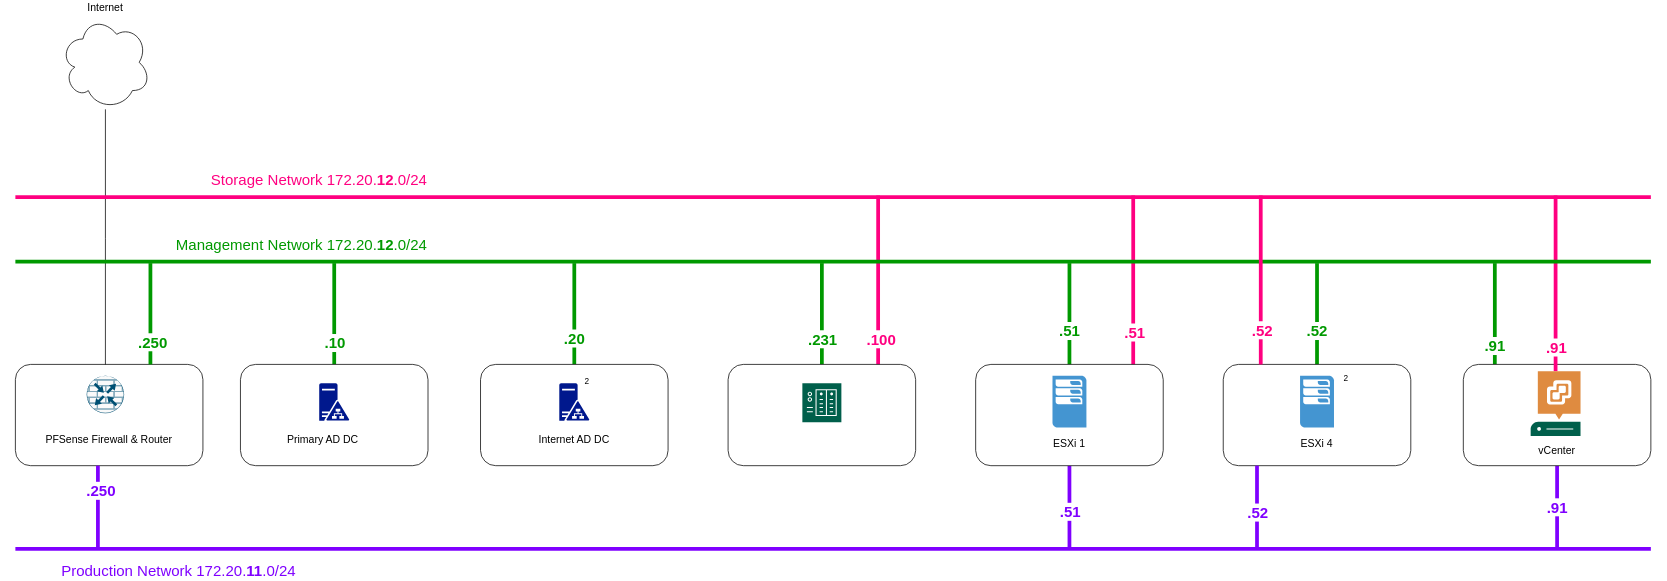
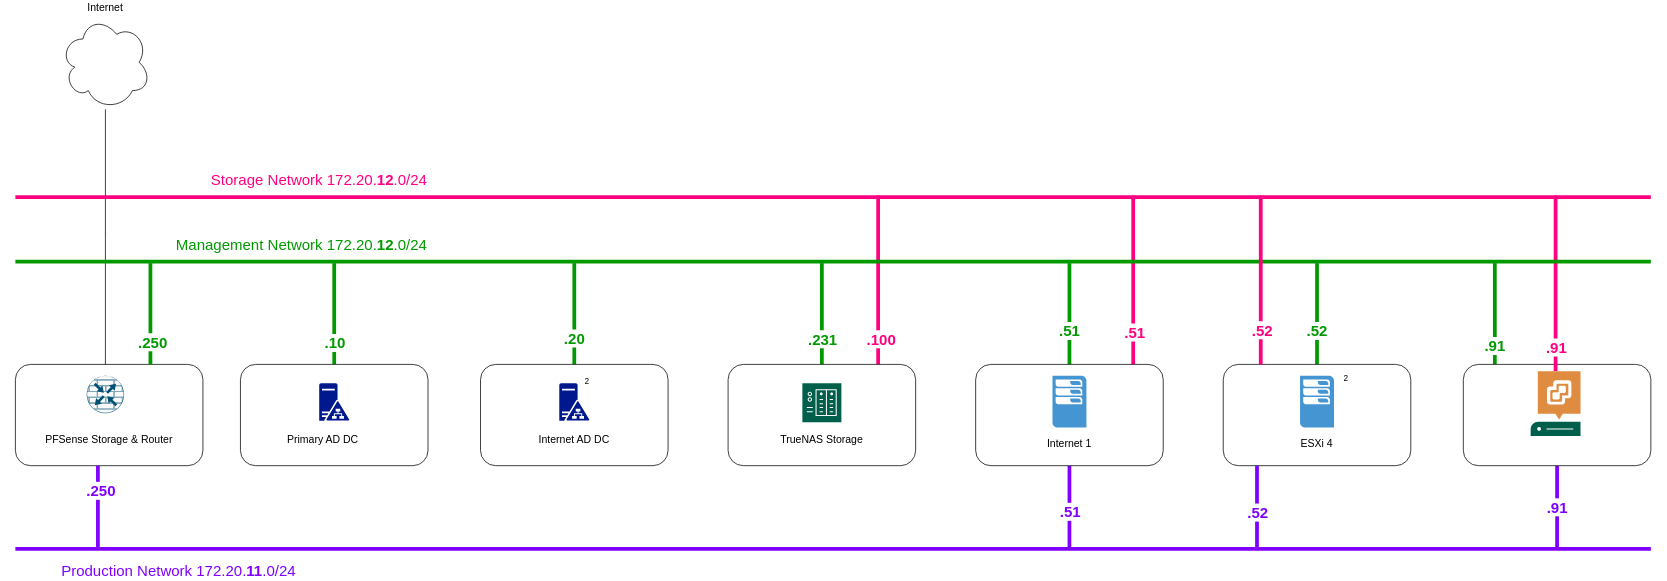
(109, 439) -> (109, 439)
none -> (822, 439)
(1069, 444) -> (1069, 444)
(1557, 450) -> none
